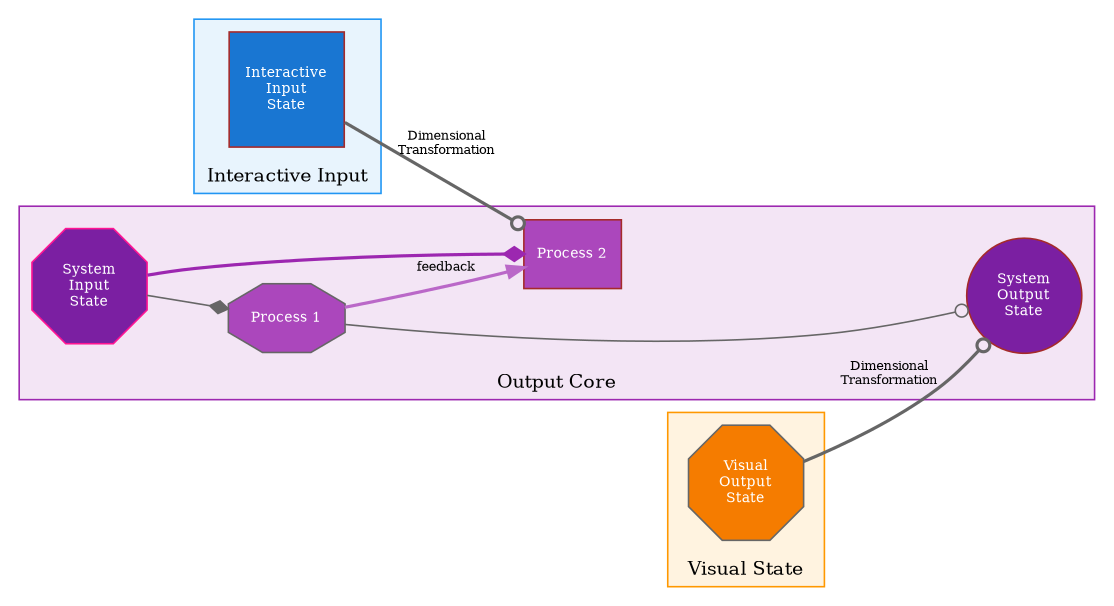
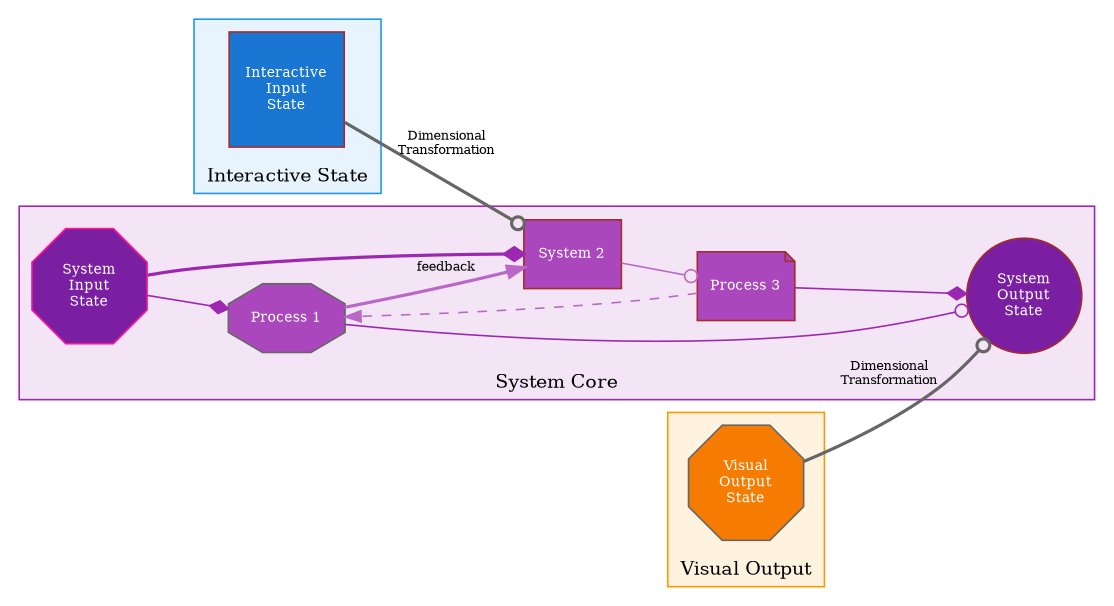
(288, 177) -> (288, 177)
(573, 254) -> (573, 254)
none -> (746, 286)
(178, 301) -> (178, 301)
(651, 341) -> (651, 341)
(557, 383) -> (557, 383)
(746, 570) -> (746, 570)
